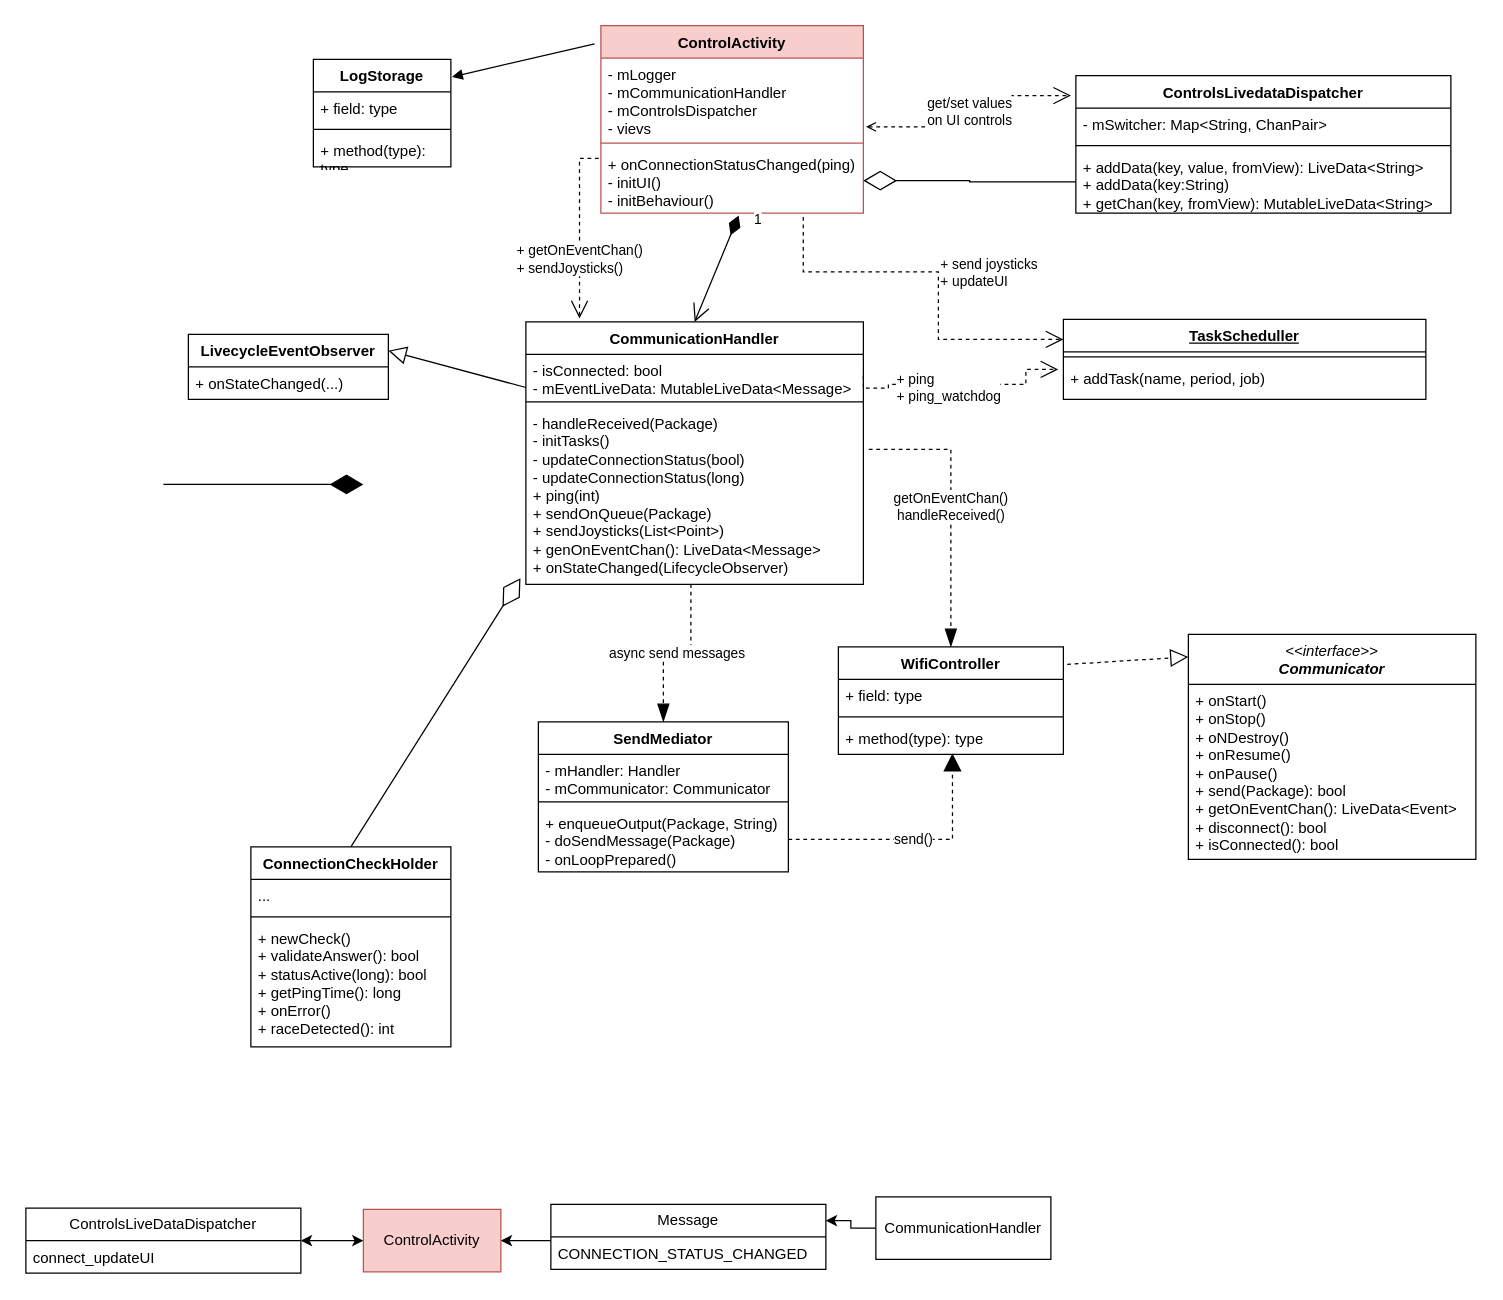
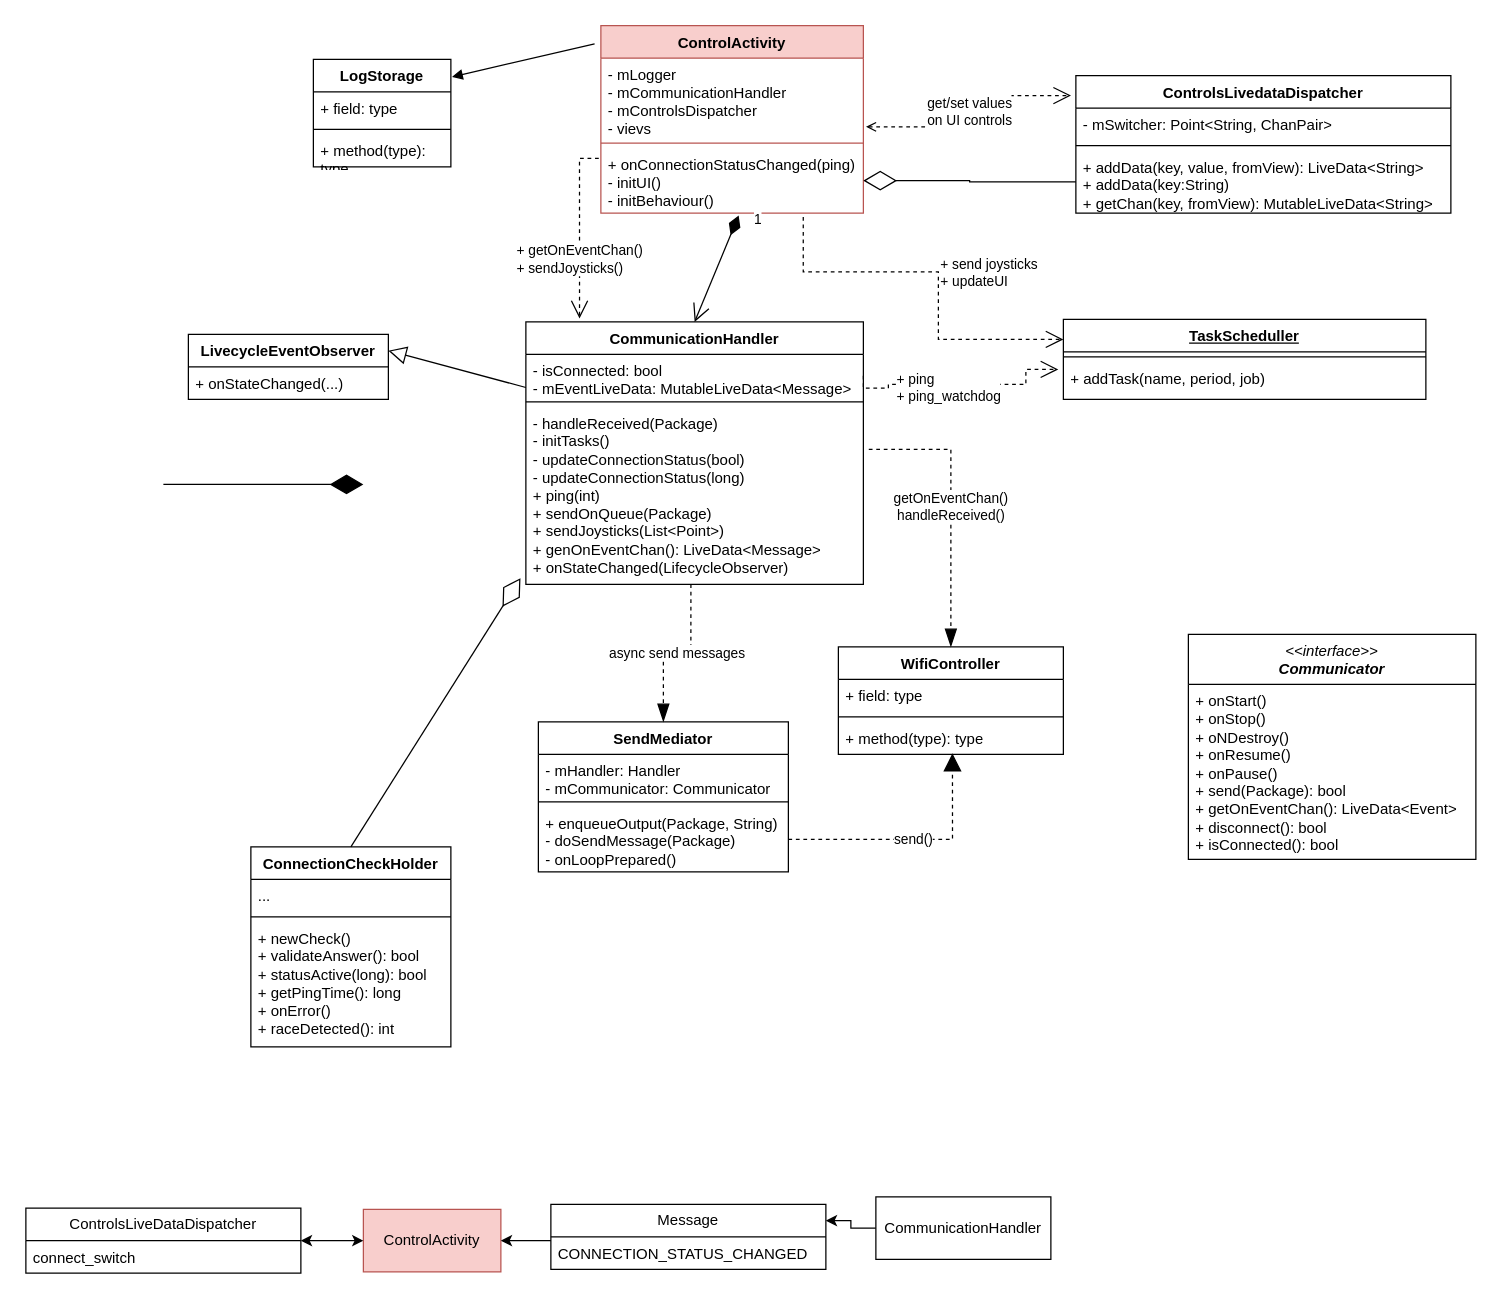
(1210, 126) -> (1217, 126)
(1118, 661) -> none
(100, 1258) -> (90, 1258)
